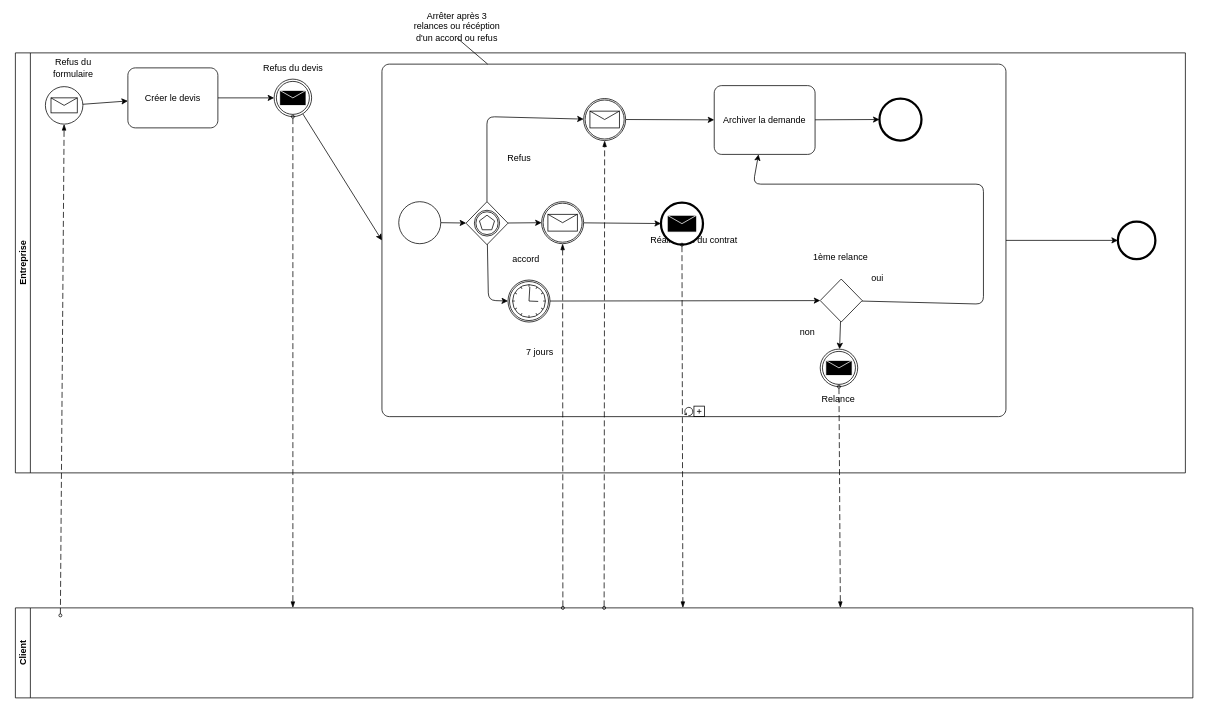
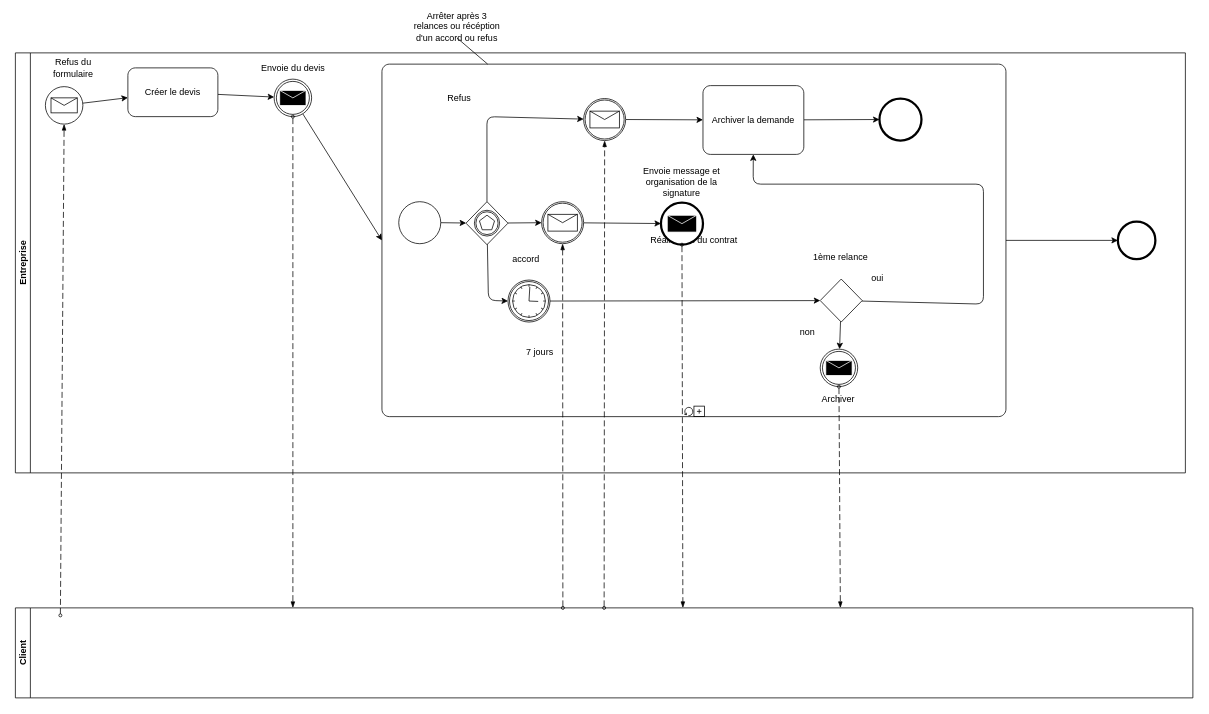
(293, 68) -> (293, 68)
(173, 98) -> (173, 92)
(765, 120) -> (753, 120)
(519, 158) -> (459, 98)
none -> (682, 182)
(839, 399) -> (839, 399)
